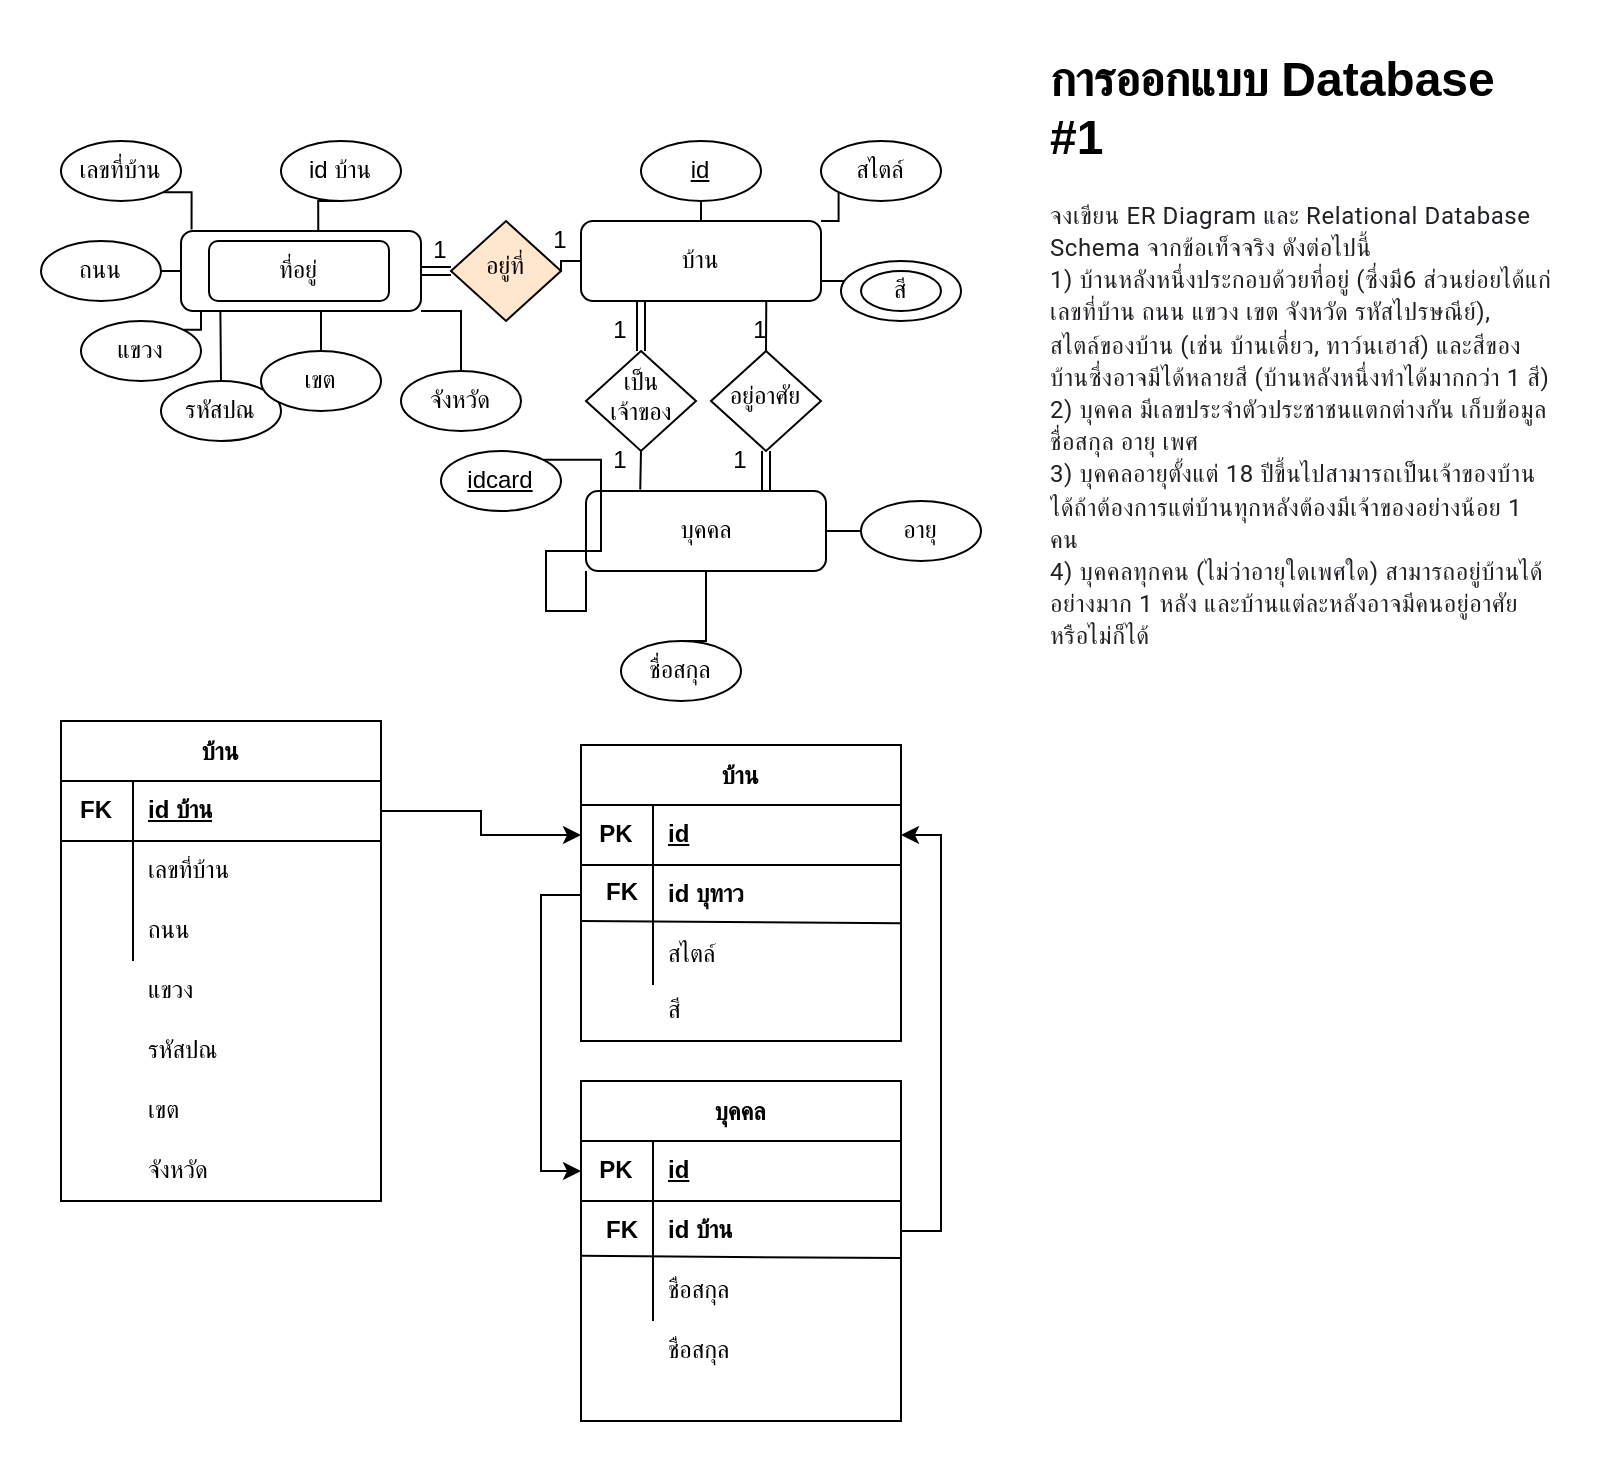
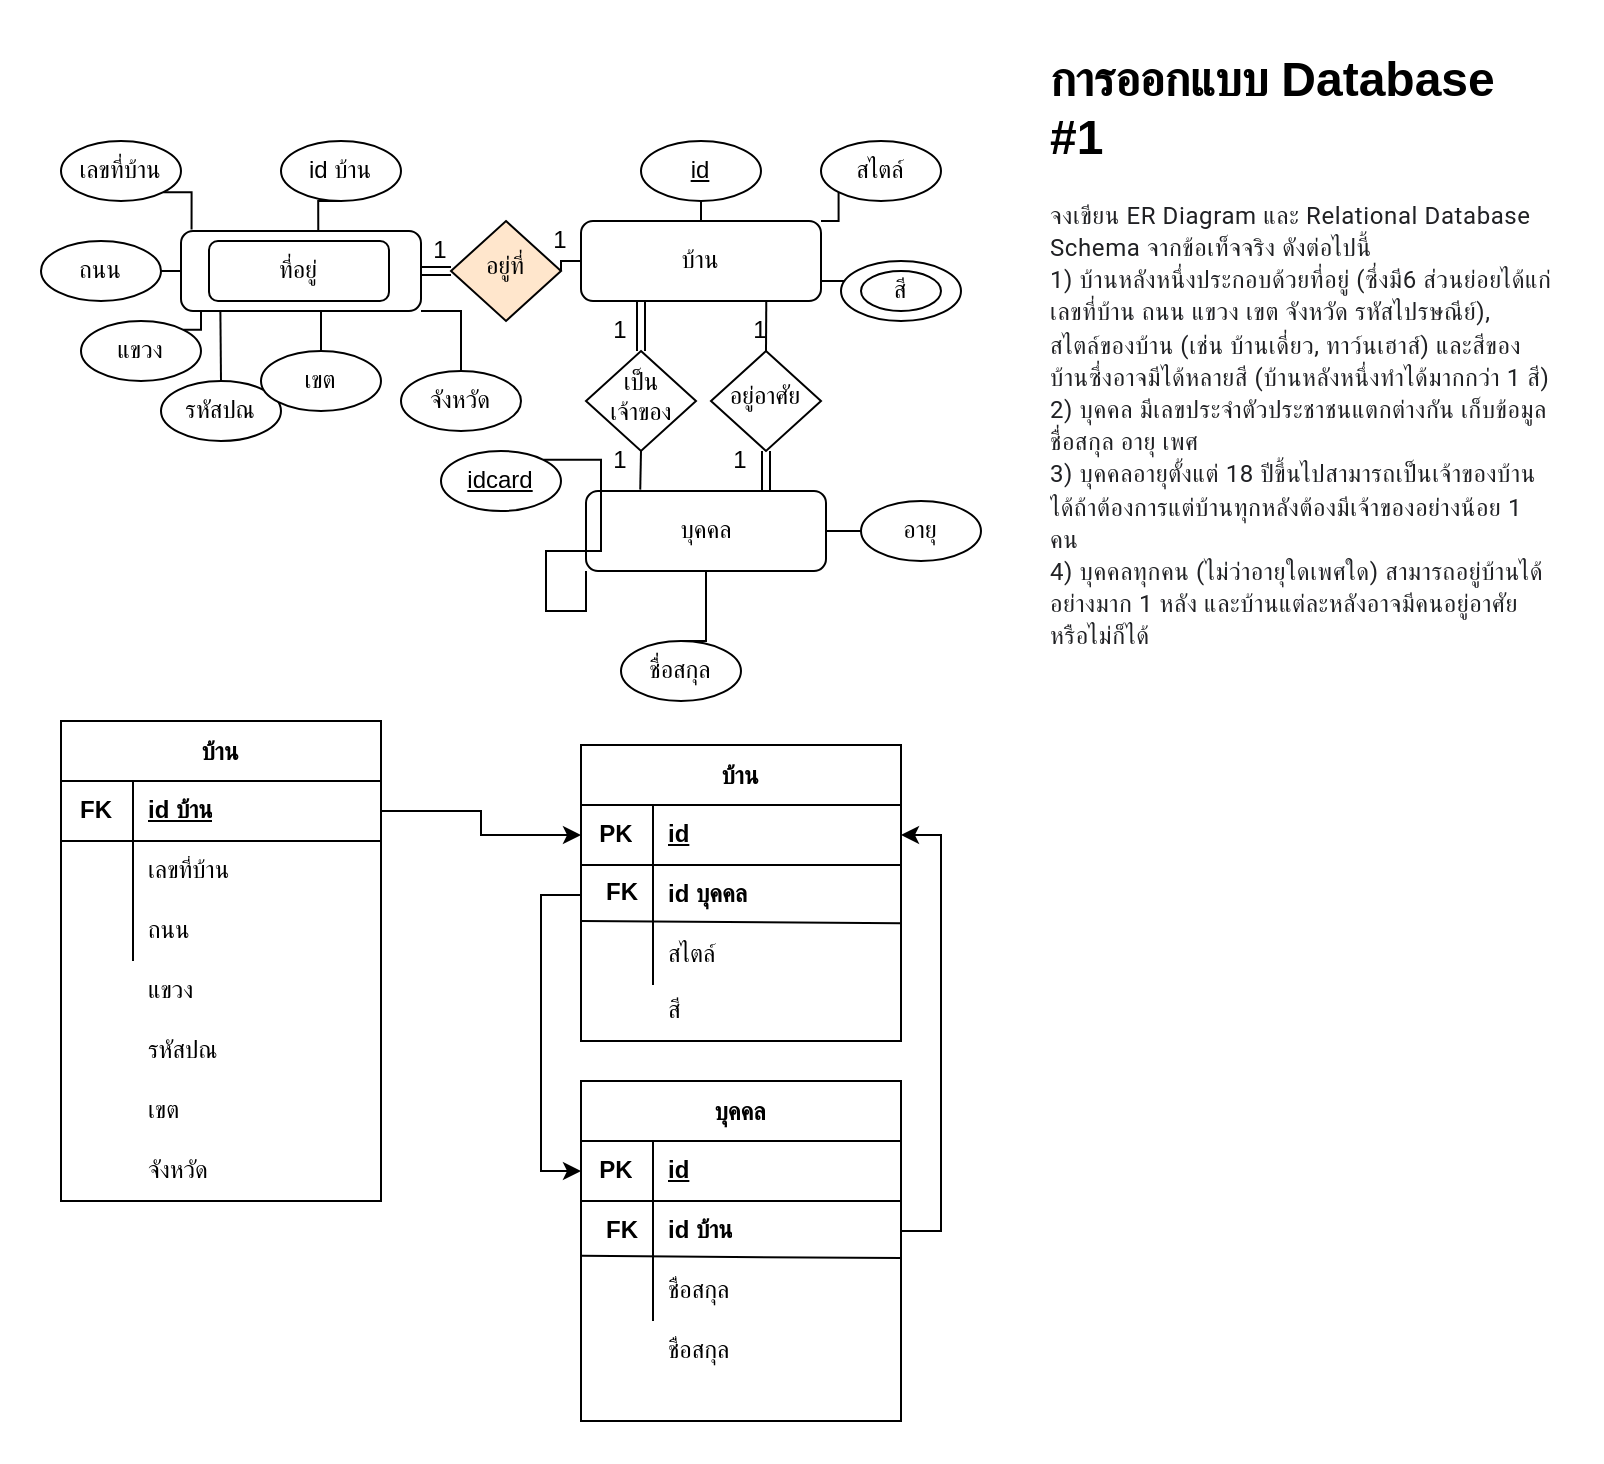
(717, 895) -> (717, 895)
